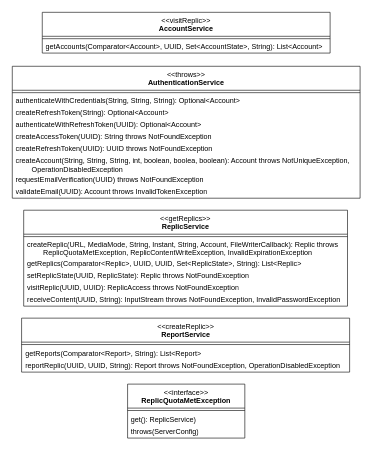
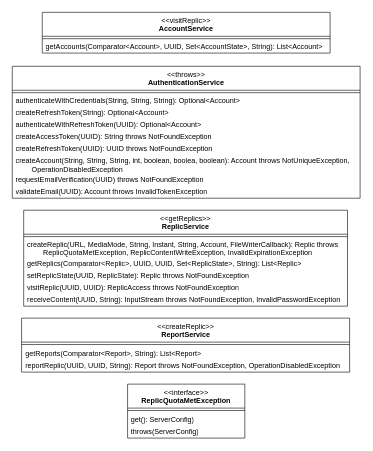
(169, 420) -> (169, 420)
